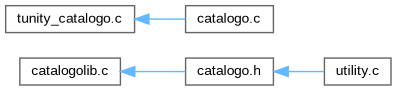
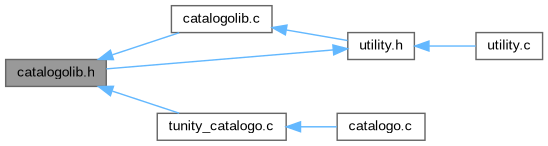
(230, 72) -> (381, 46)
none -> (56, 73)
